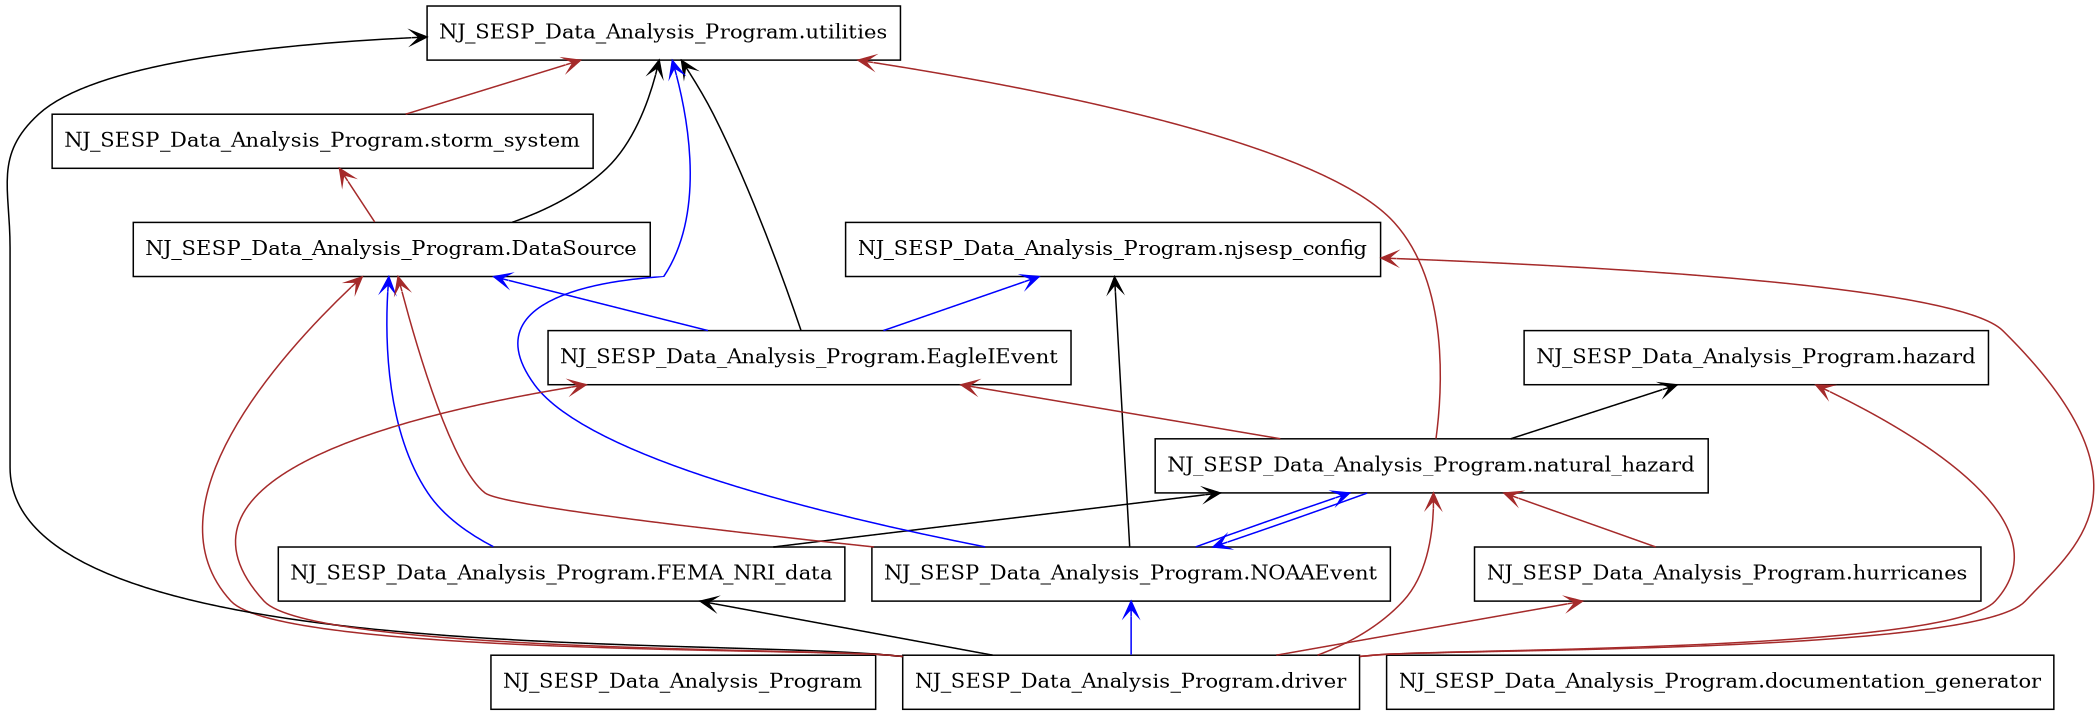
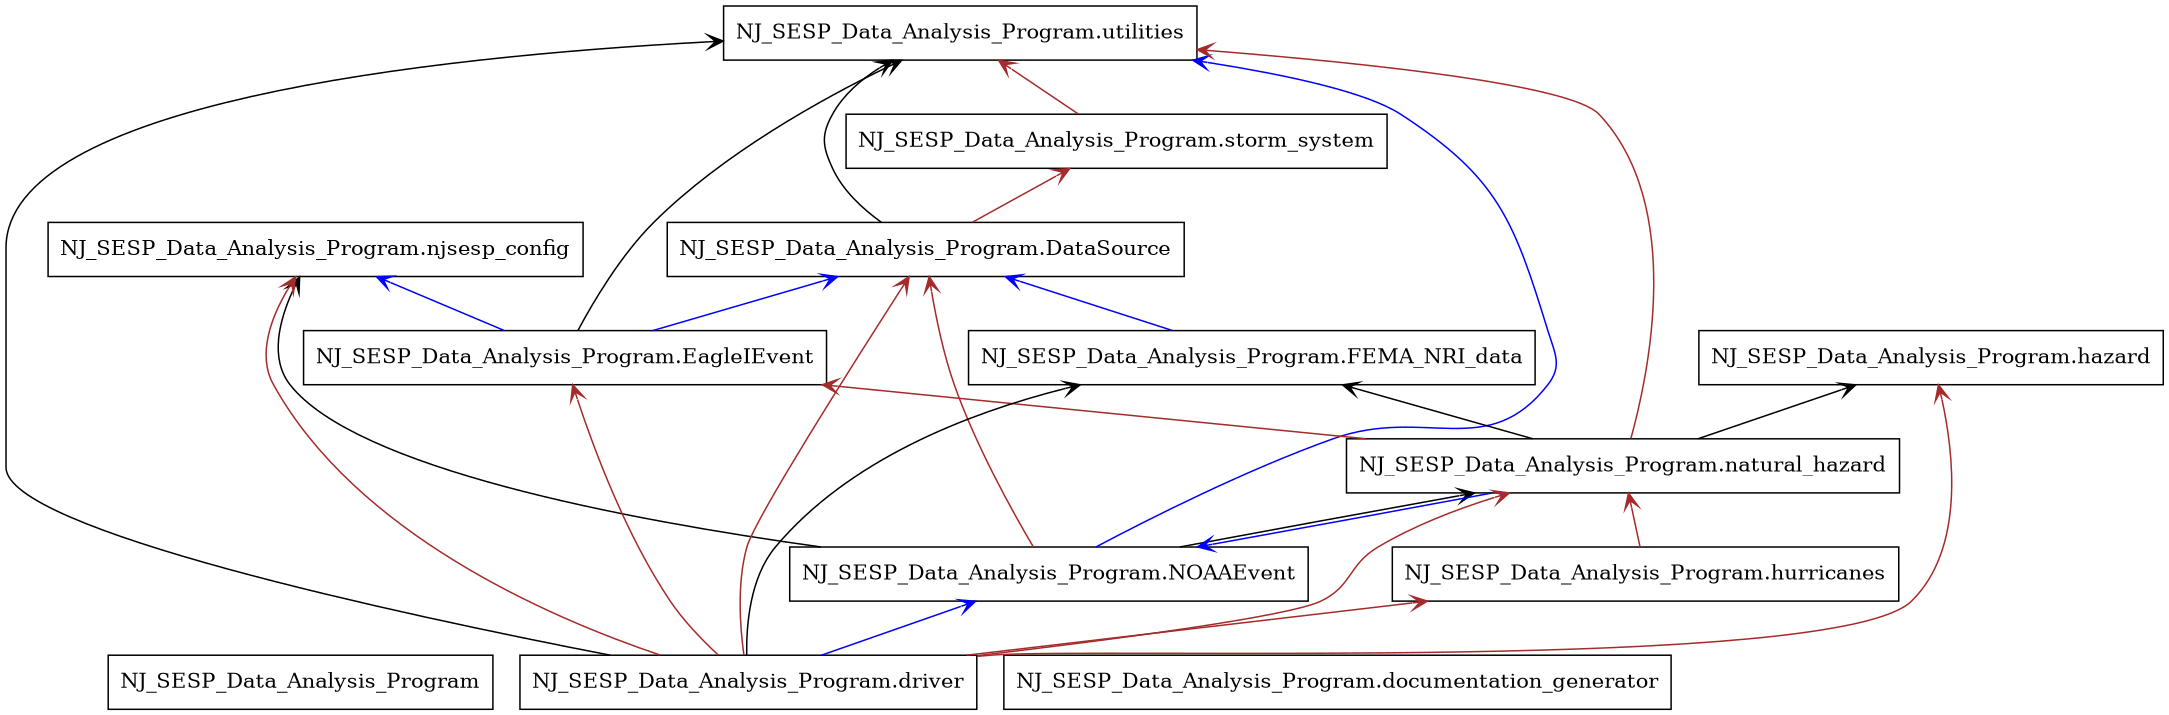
(989, 521) -> (1445, 414)
(1265, 522) -> (1319, 521)
